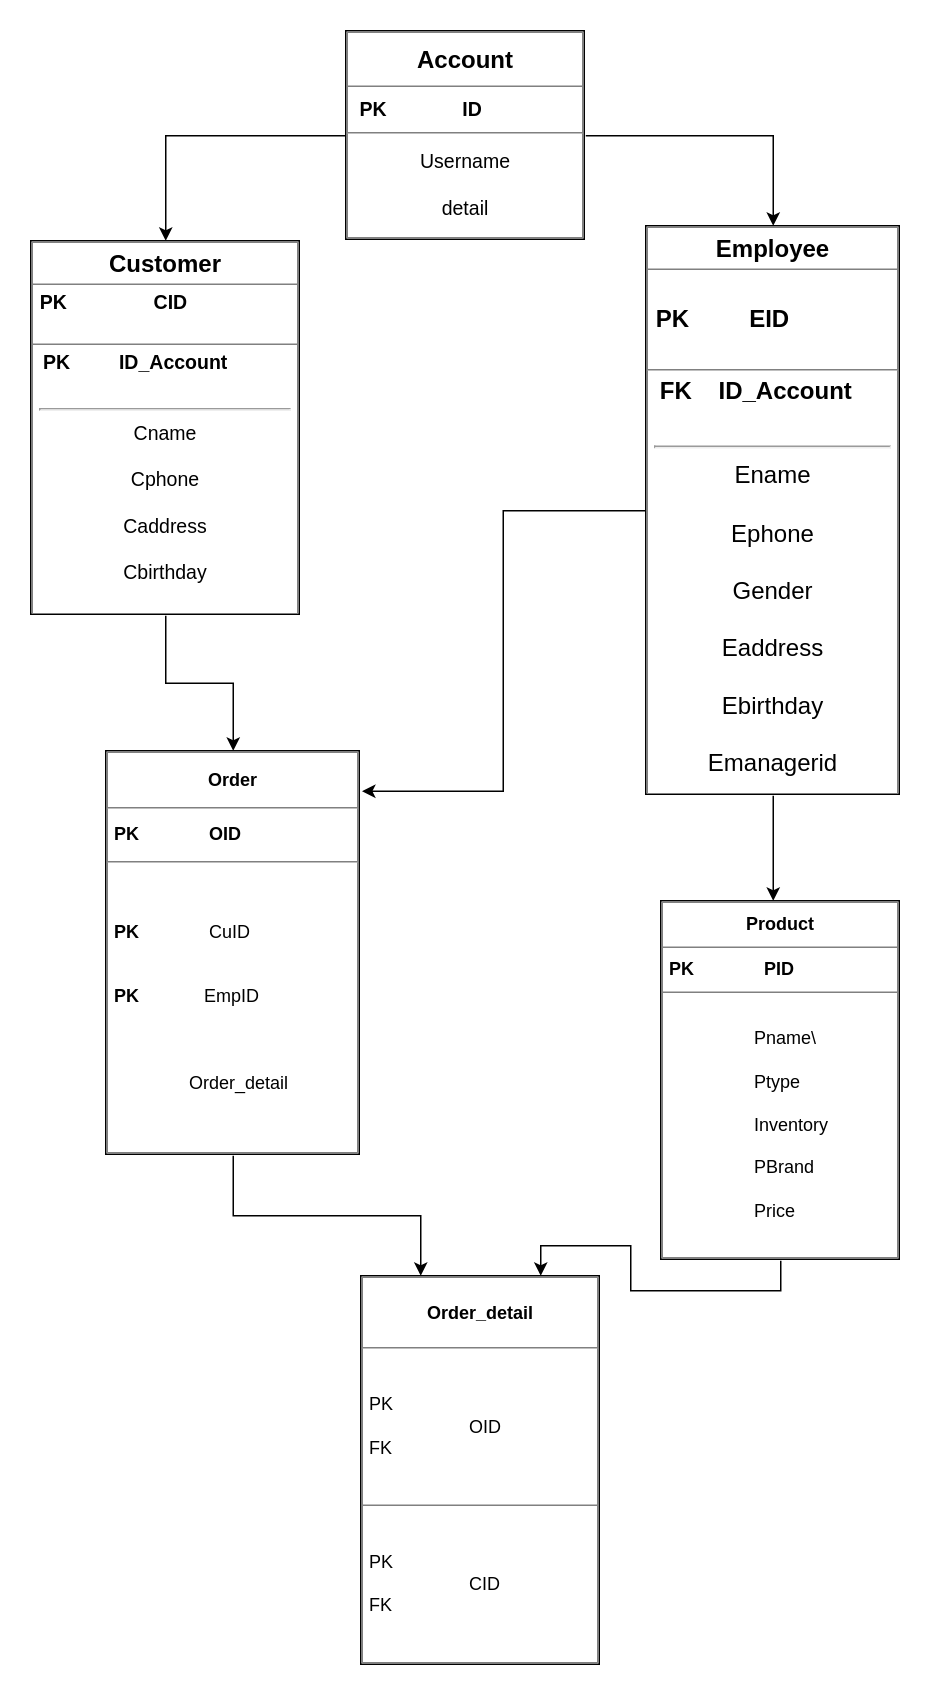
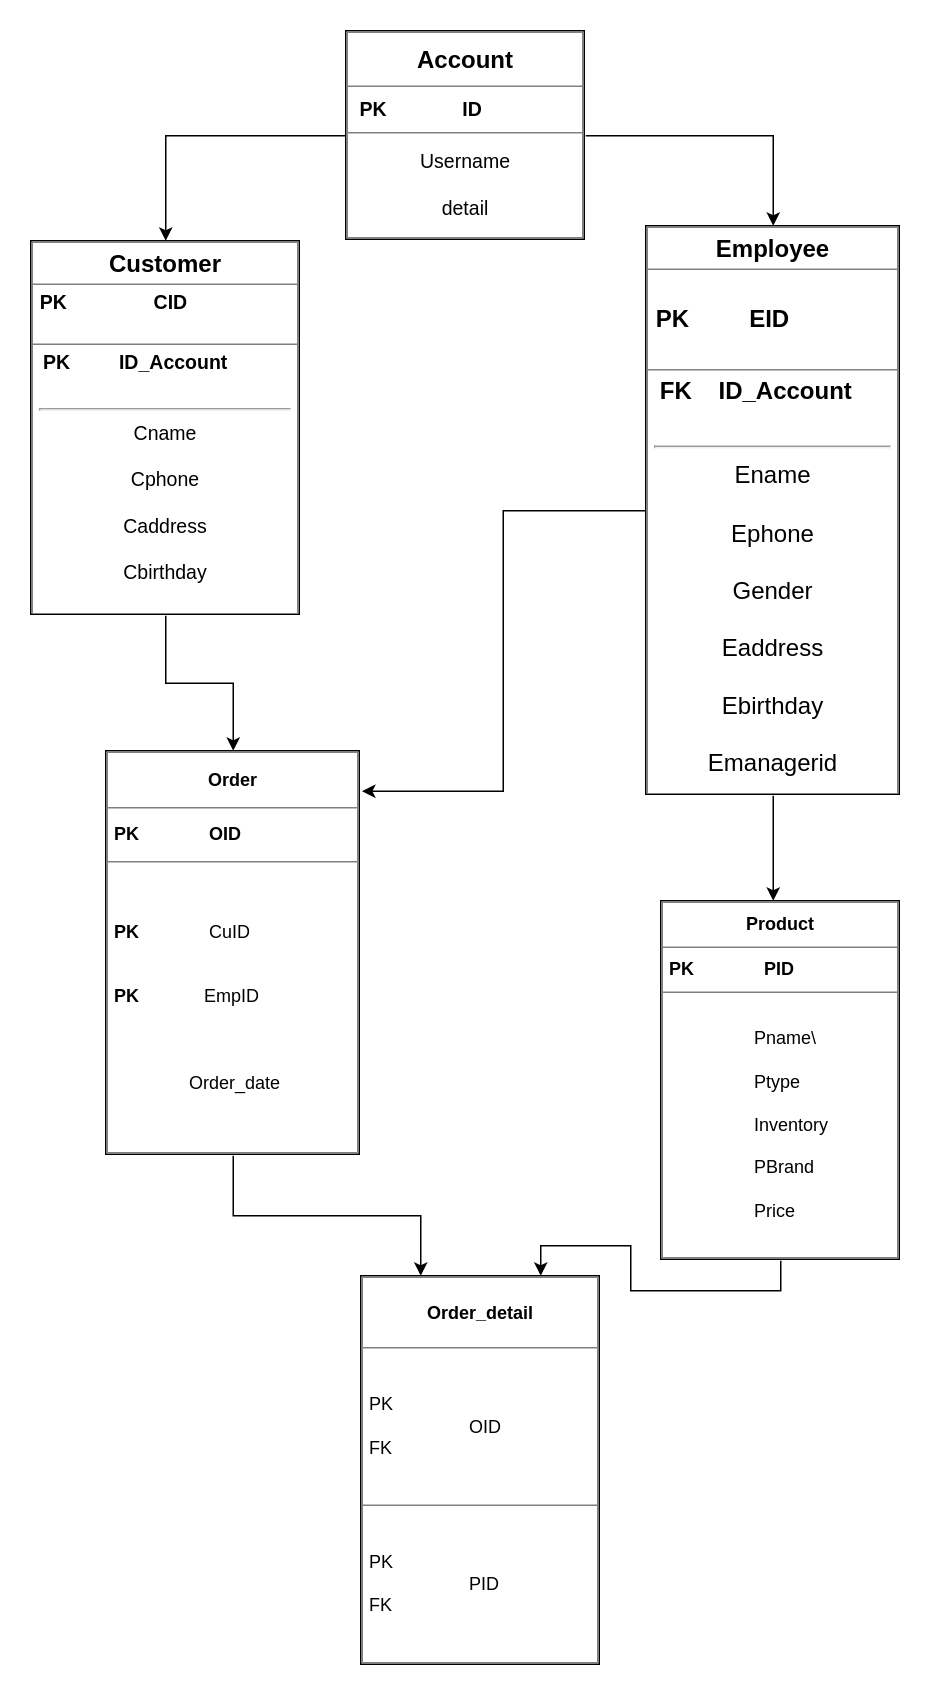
(193, 805) -> (193, 805)
(417, 1351) -> (417, 1351)
